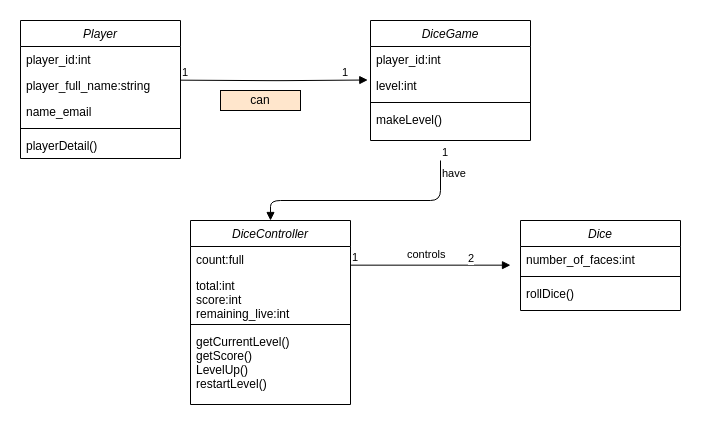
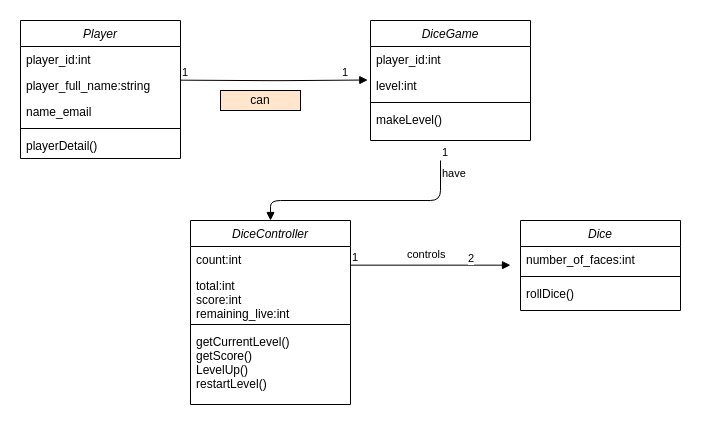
(225, 260) -> (223, 260)
